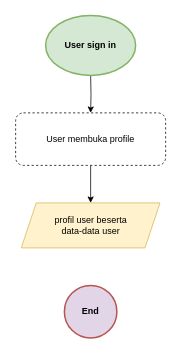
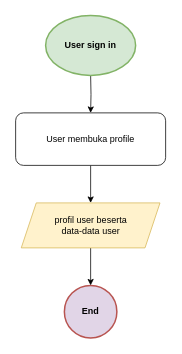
(90, 139) -> (90, 139)
none -> (90, 264)
